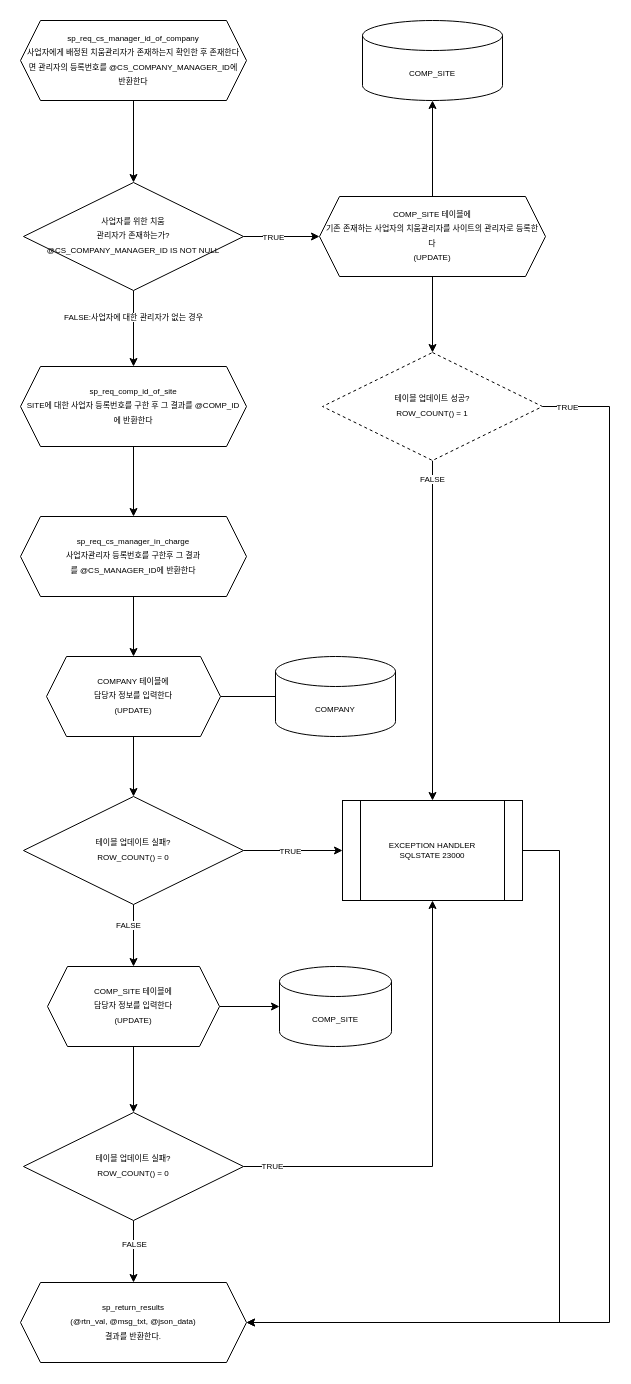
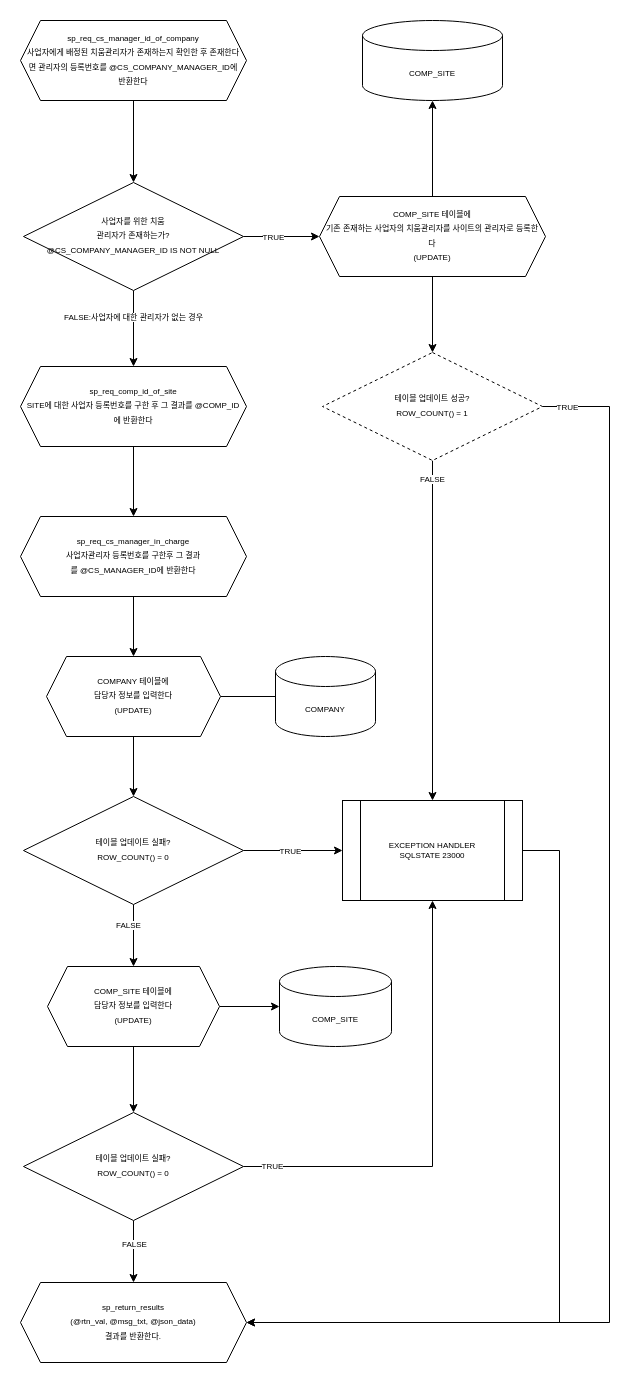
(336, 697) -> (326, 697)
